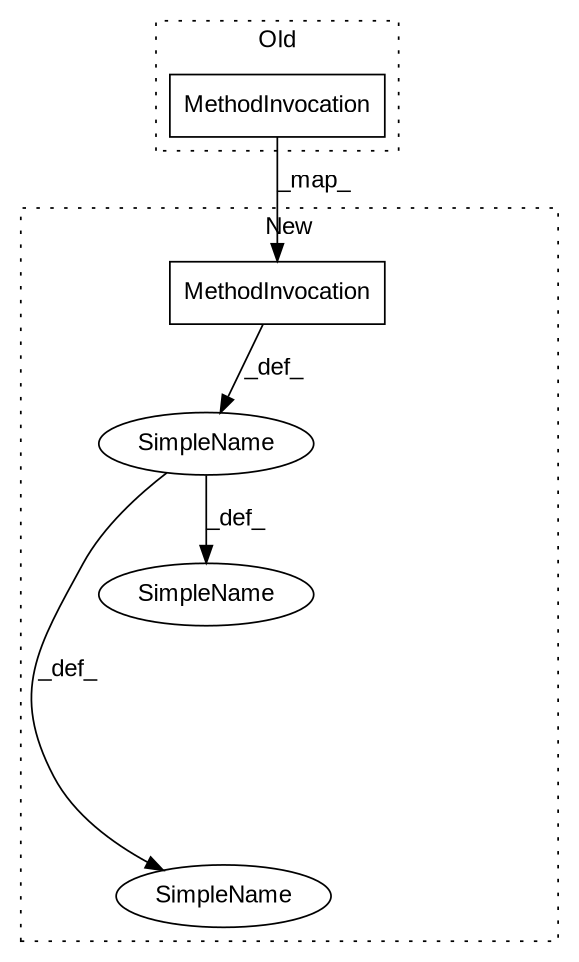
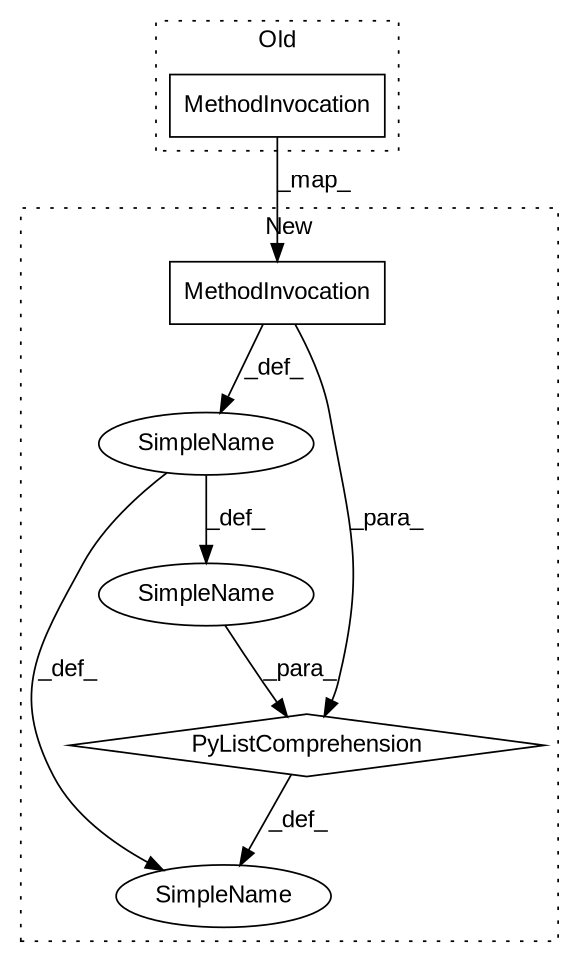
none -> (307, 745)
